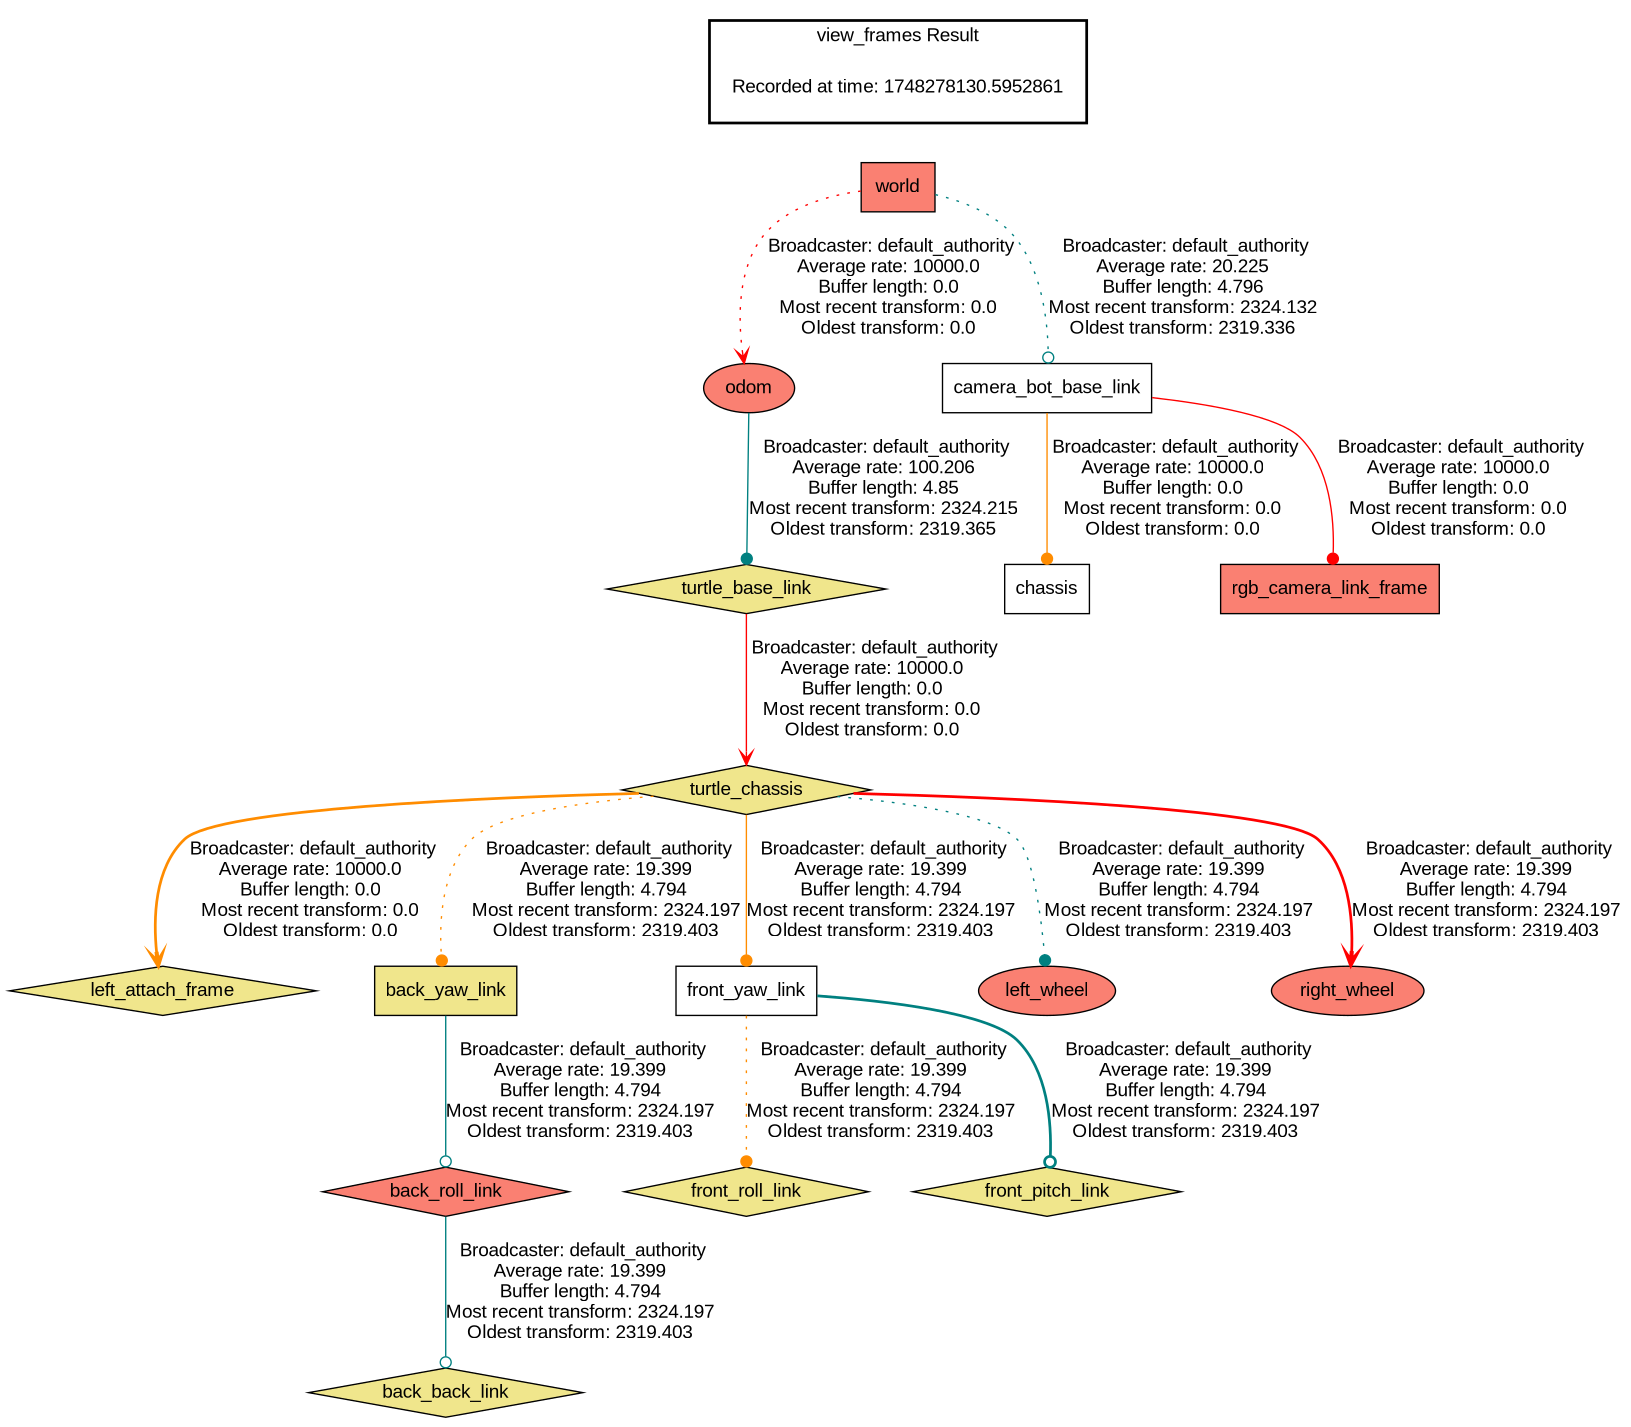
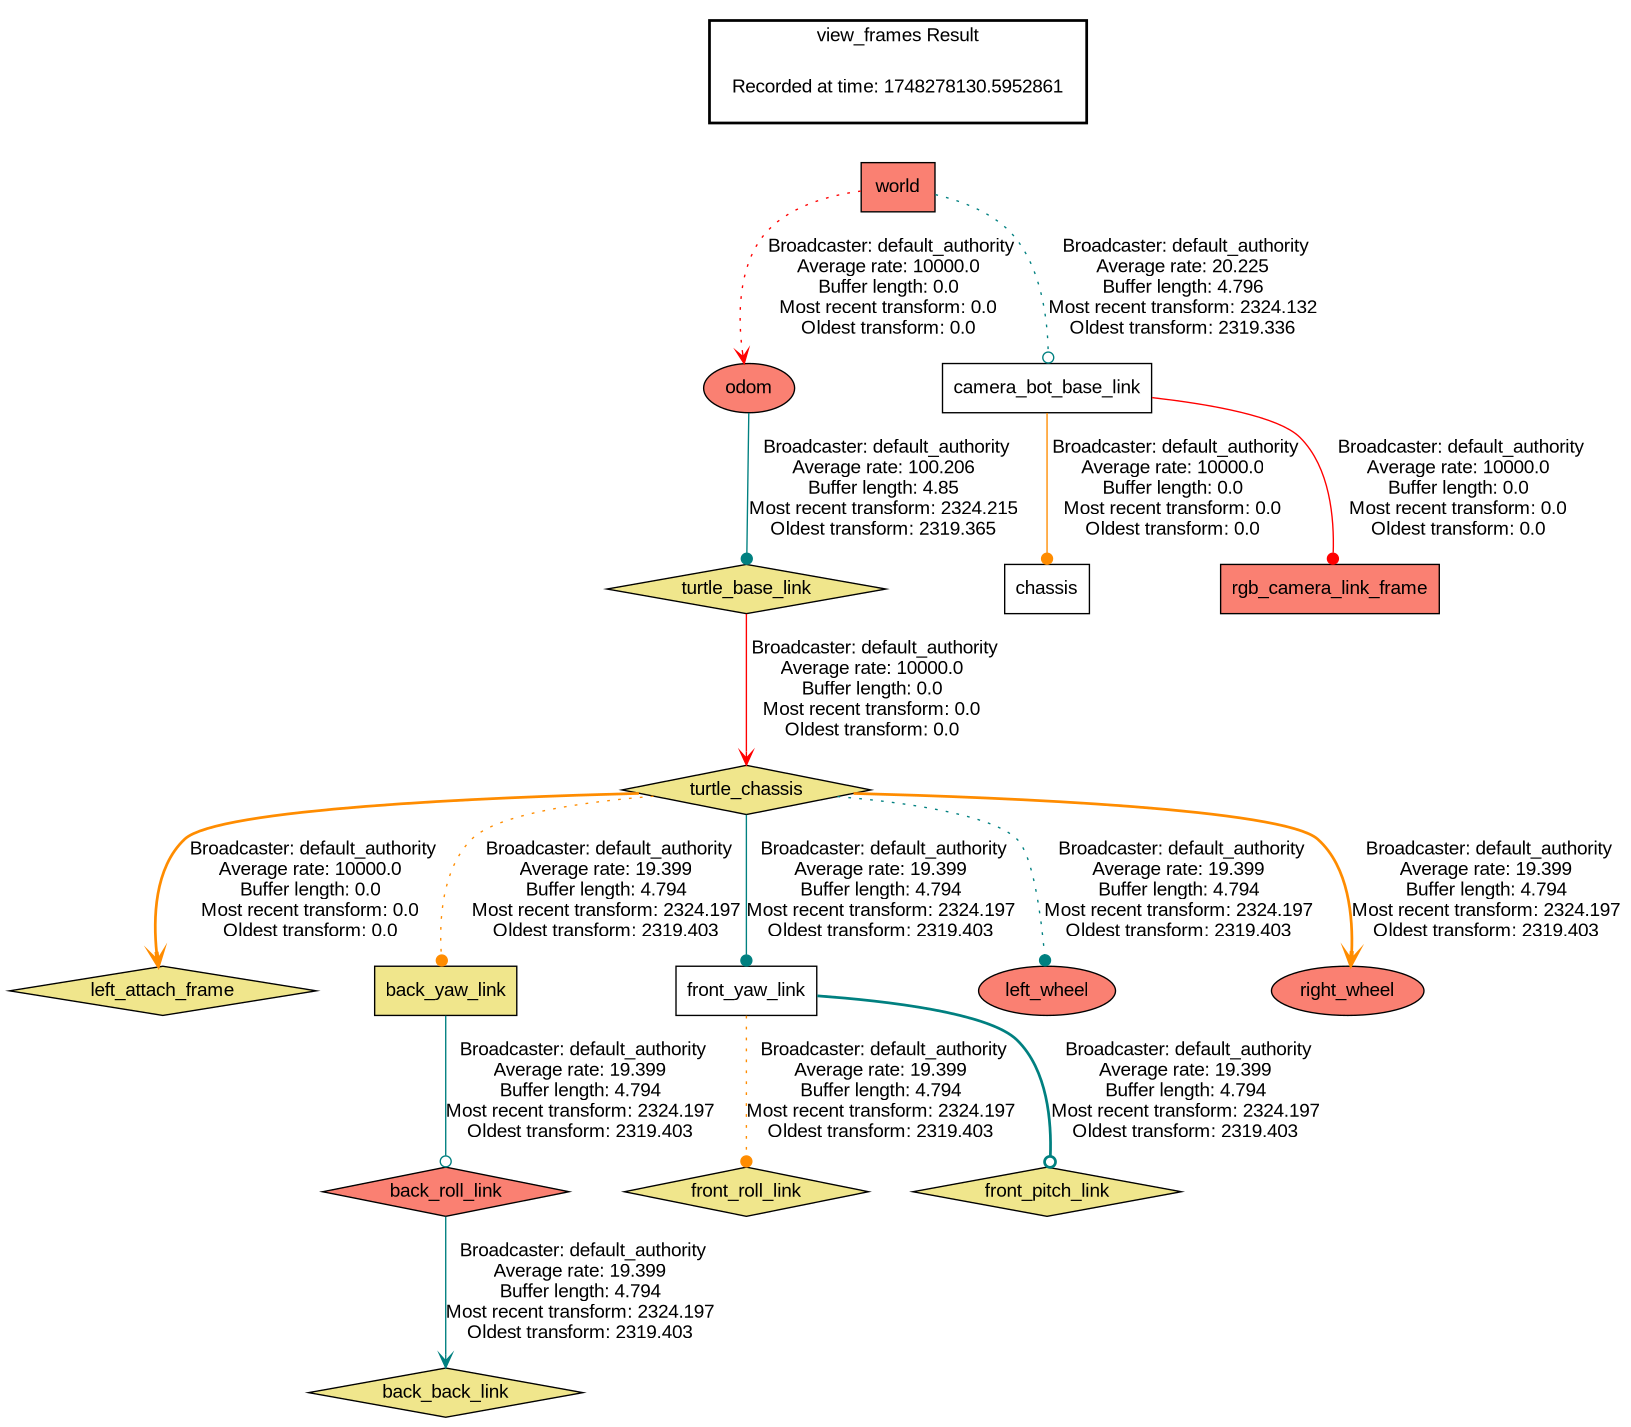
(1148, 808) -> (1148, 808)
(746, 885) -> (746, 885)
(446, 1287) -> (446, 1285)
